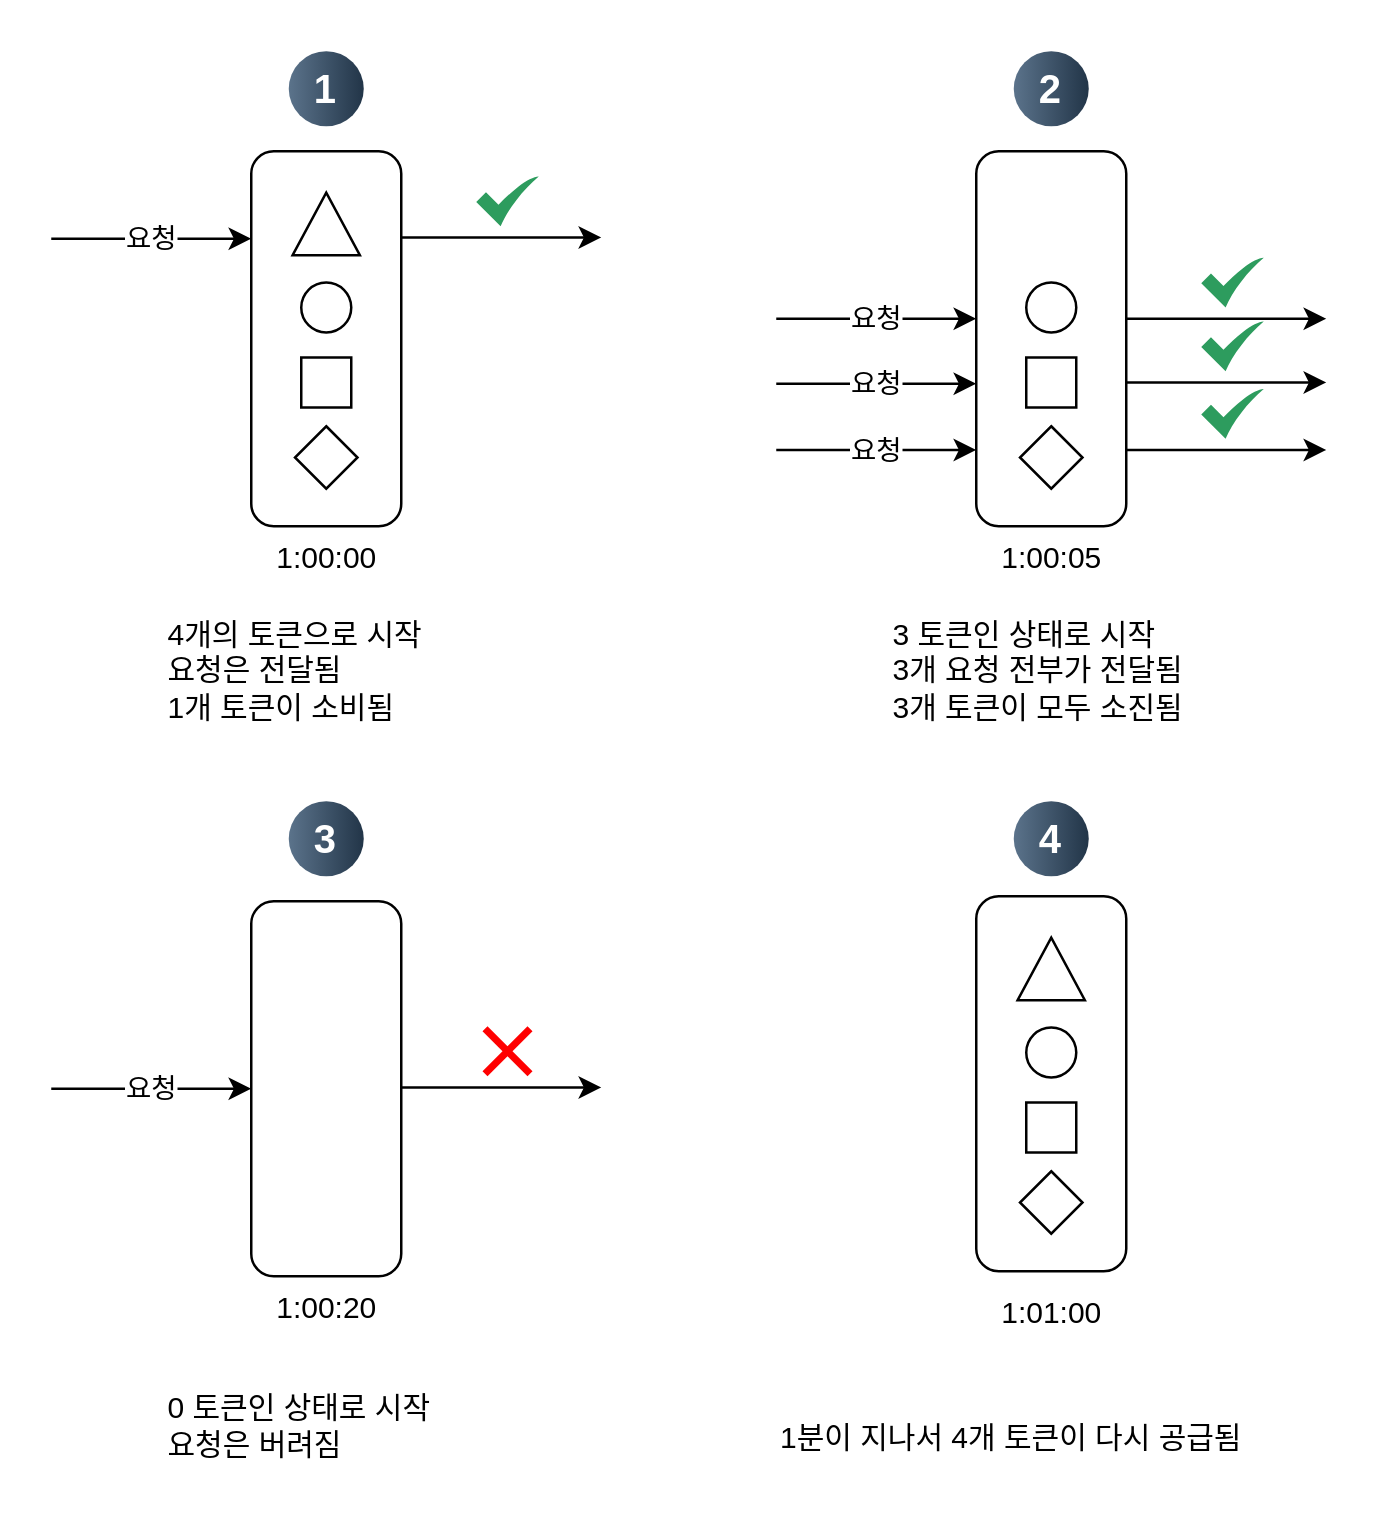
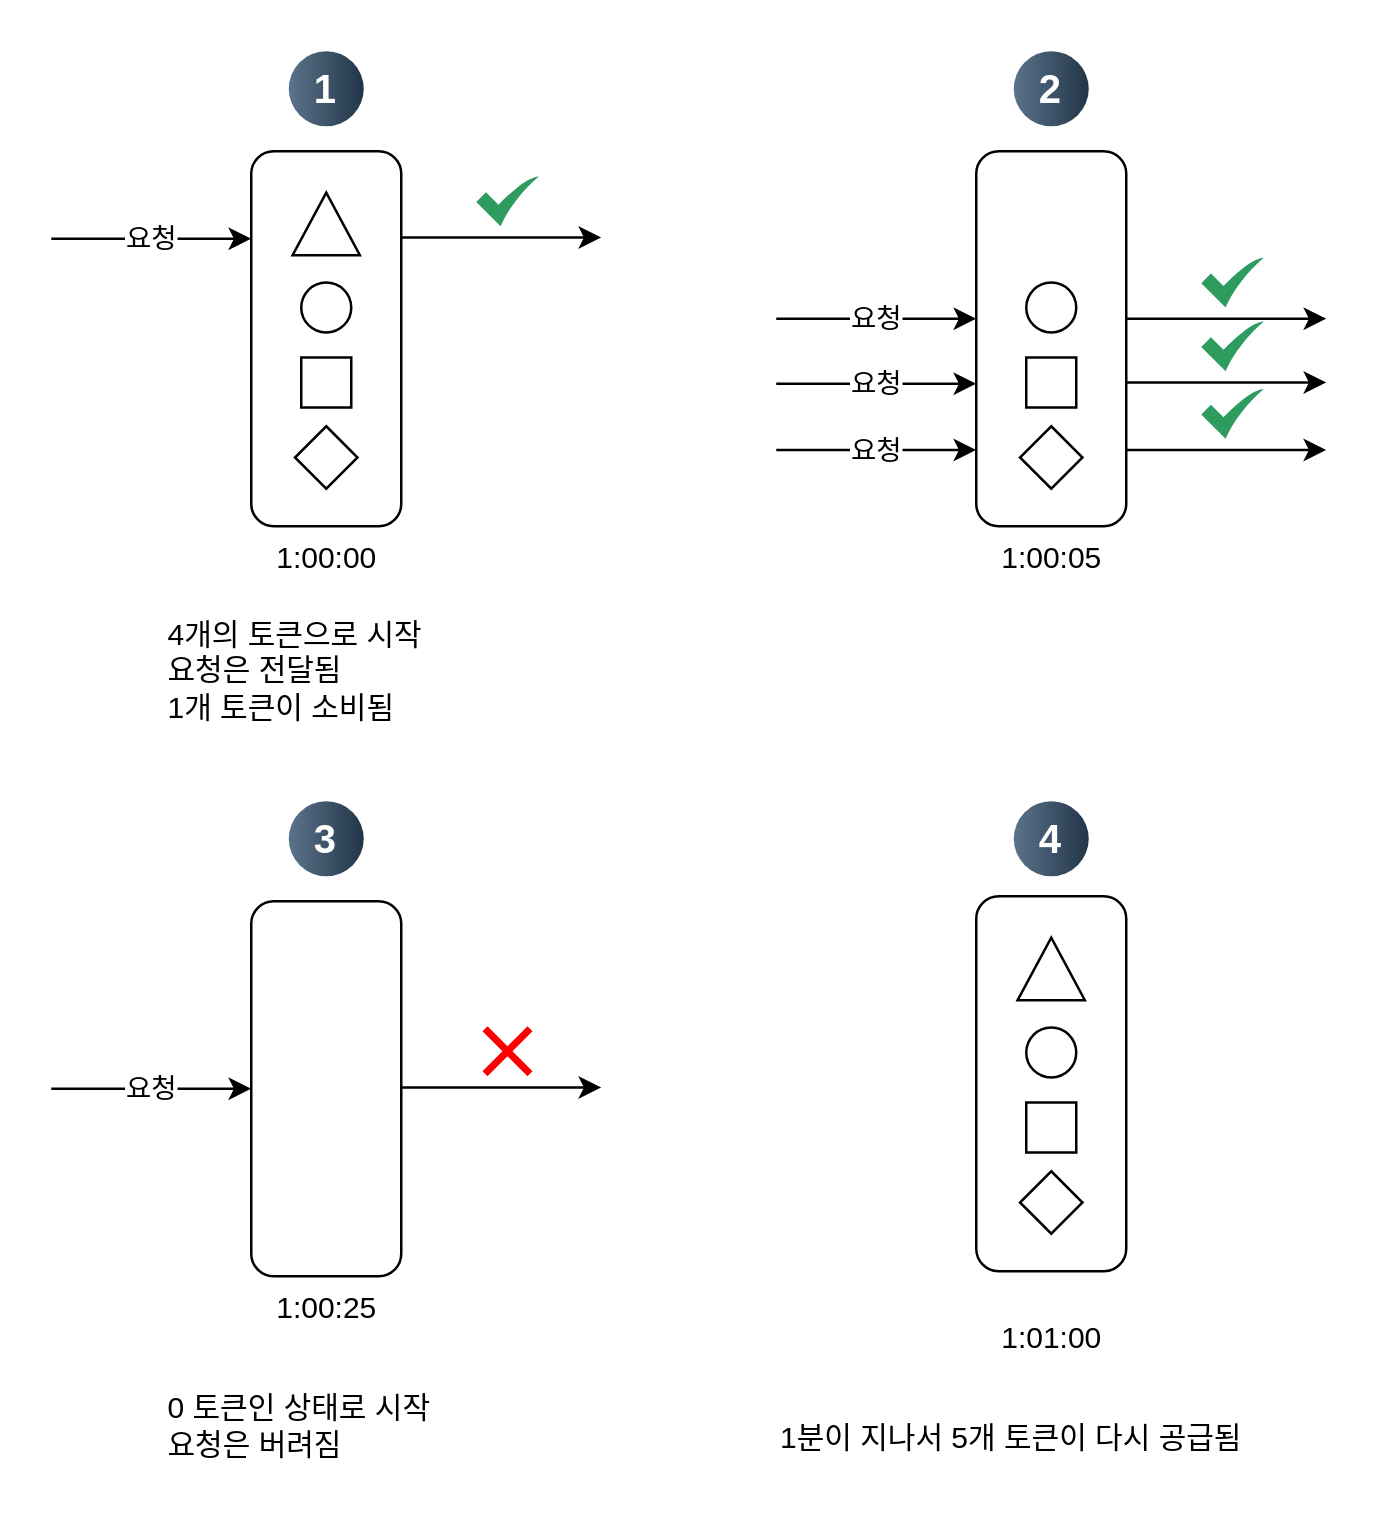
(1076, 671) -> none
(328, 1309) -> (328, 1309)
(1051, 1314) -> (1051, 1339)
(1031, 1439) -> (1031, 1439)
